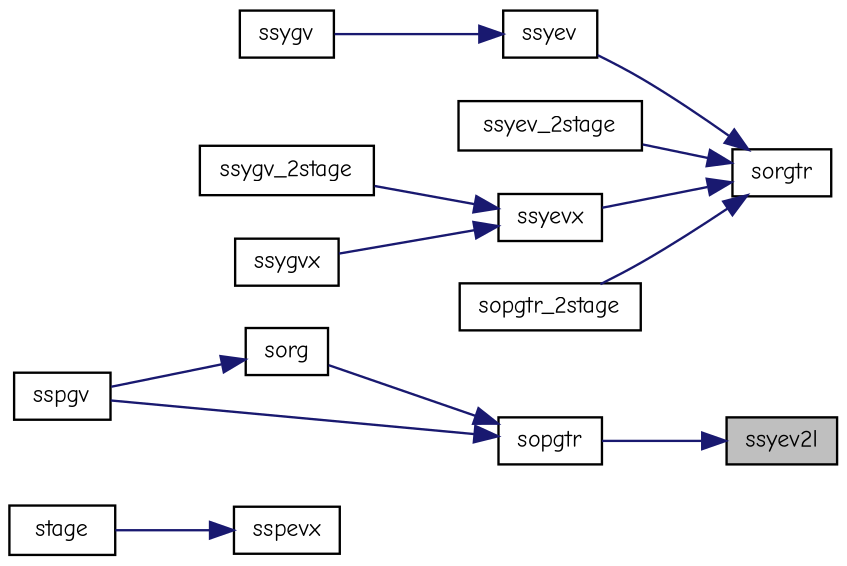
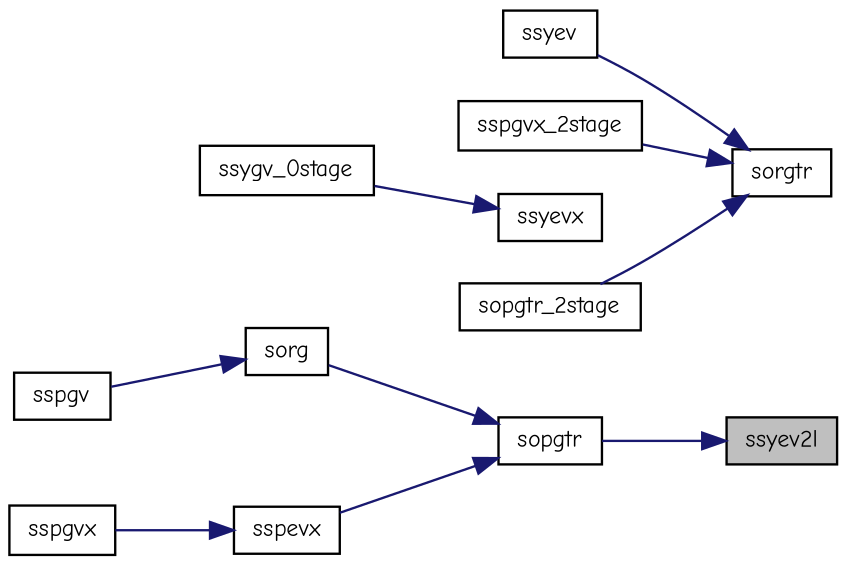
(287, 34) -> none
(550, 126) -> (550, 126)
(287, 170) -> (287, 170)
(655, 197) -> none
(287, 262) -> none
(292, 417) -> (408, 489)
(62, 530) -> (62, 530)
